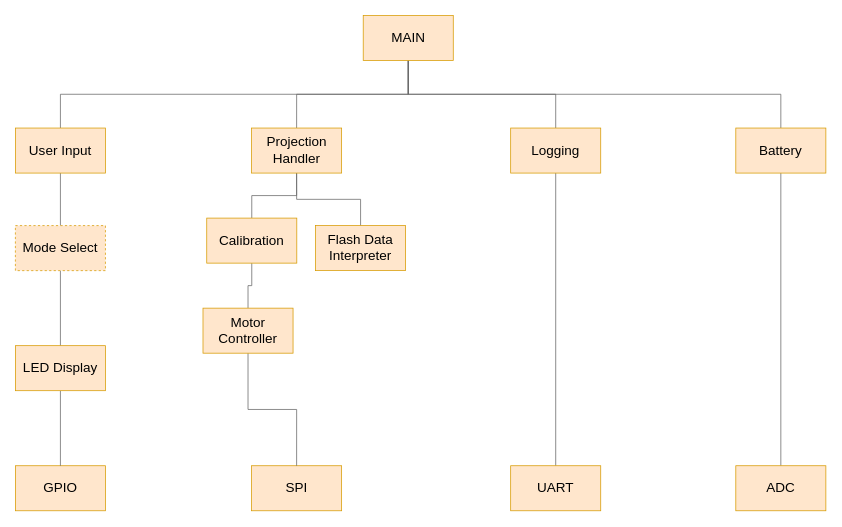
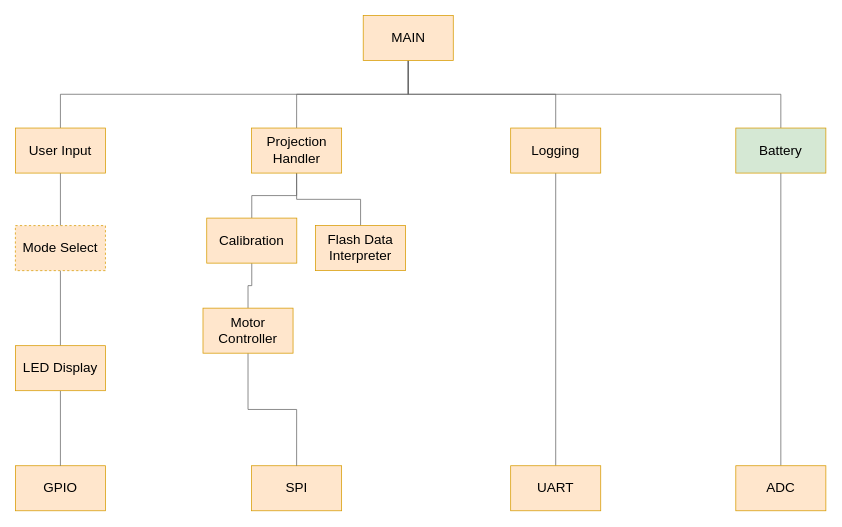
(780, 150) -> (780, 150)
